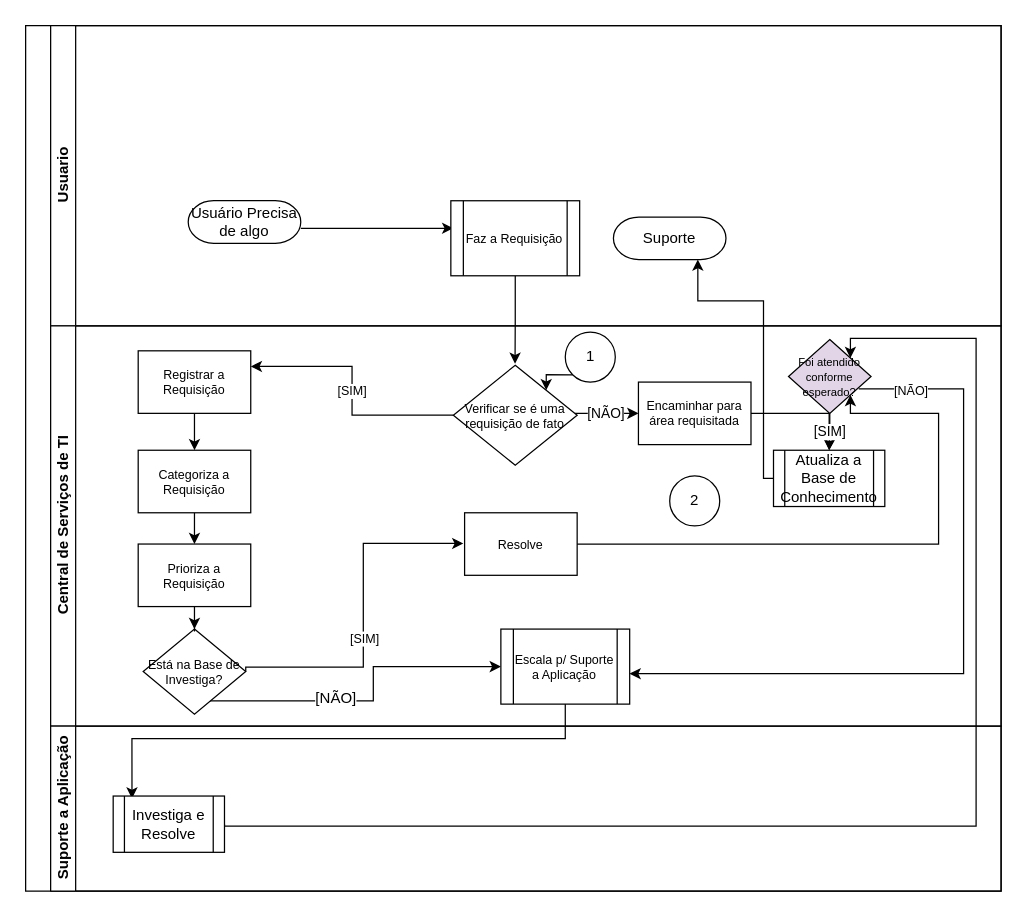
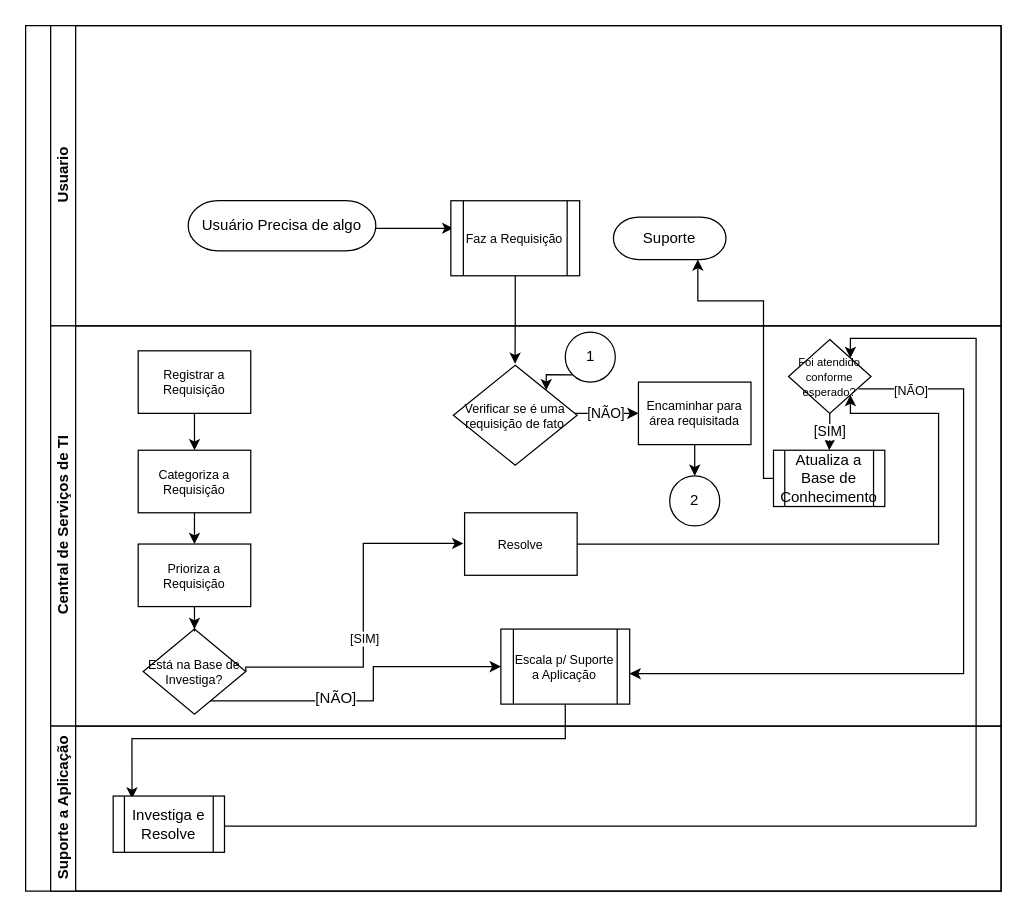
(244, 222) -> (282, 226)
(829, 376) -> (829, 376)
(352, 395) -> none
(789, 413) -> (694, 464)
